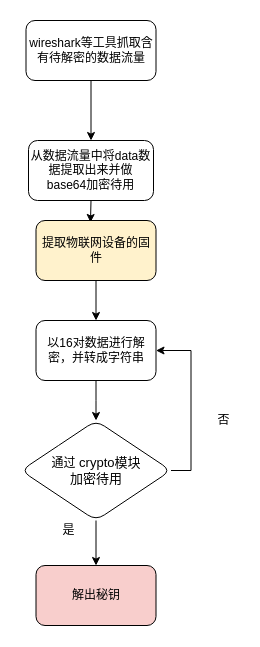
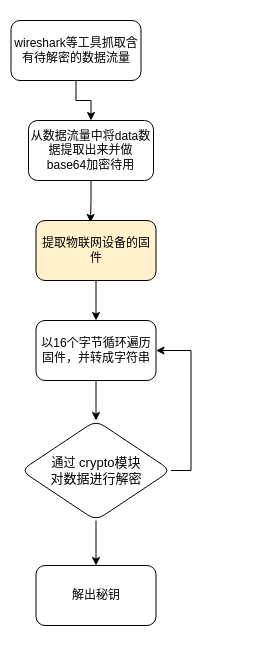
(91, 51) -> (76, 51)
(91, 171) -> (91, 151)
(97, 351) -> (97, 351)
(224, 421) -> none
(97, 471) -> (97, 471)
(69, 531) -> none
(96, 596) -> (96, 596)
